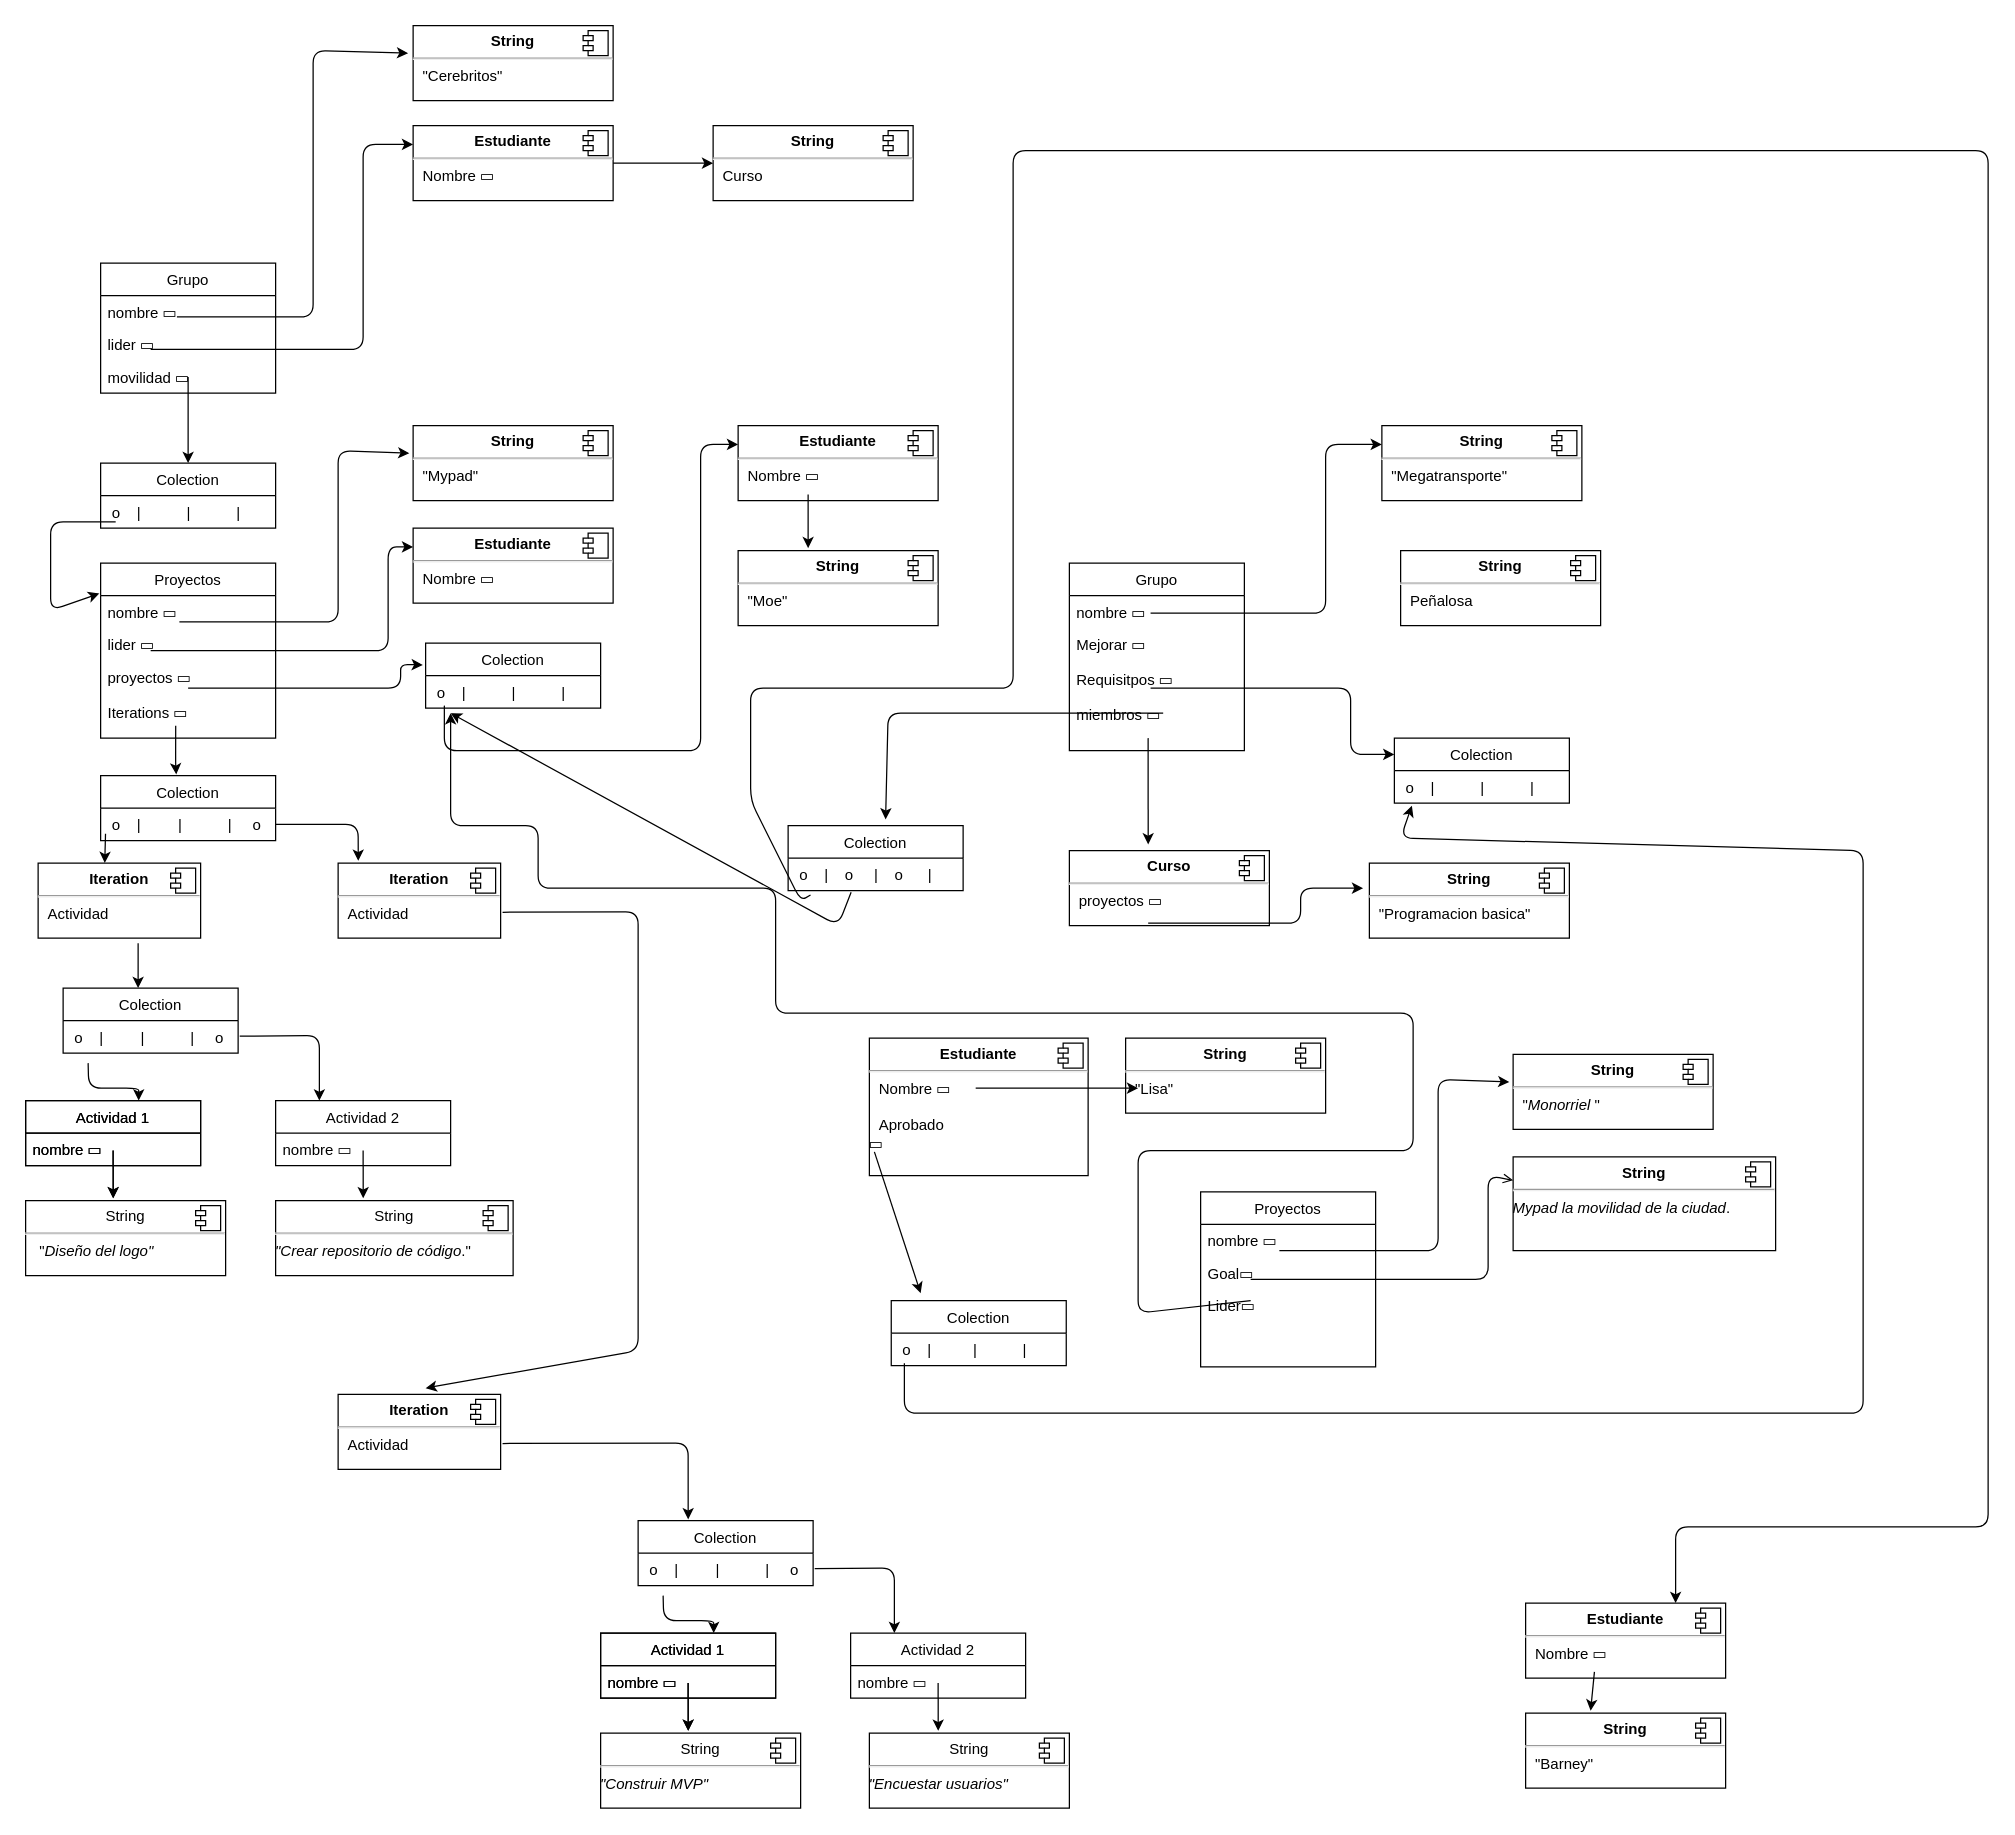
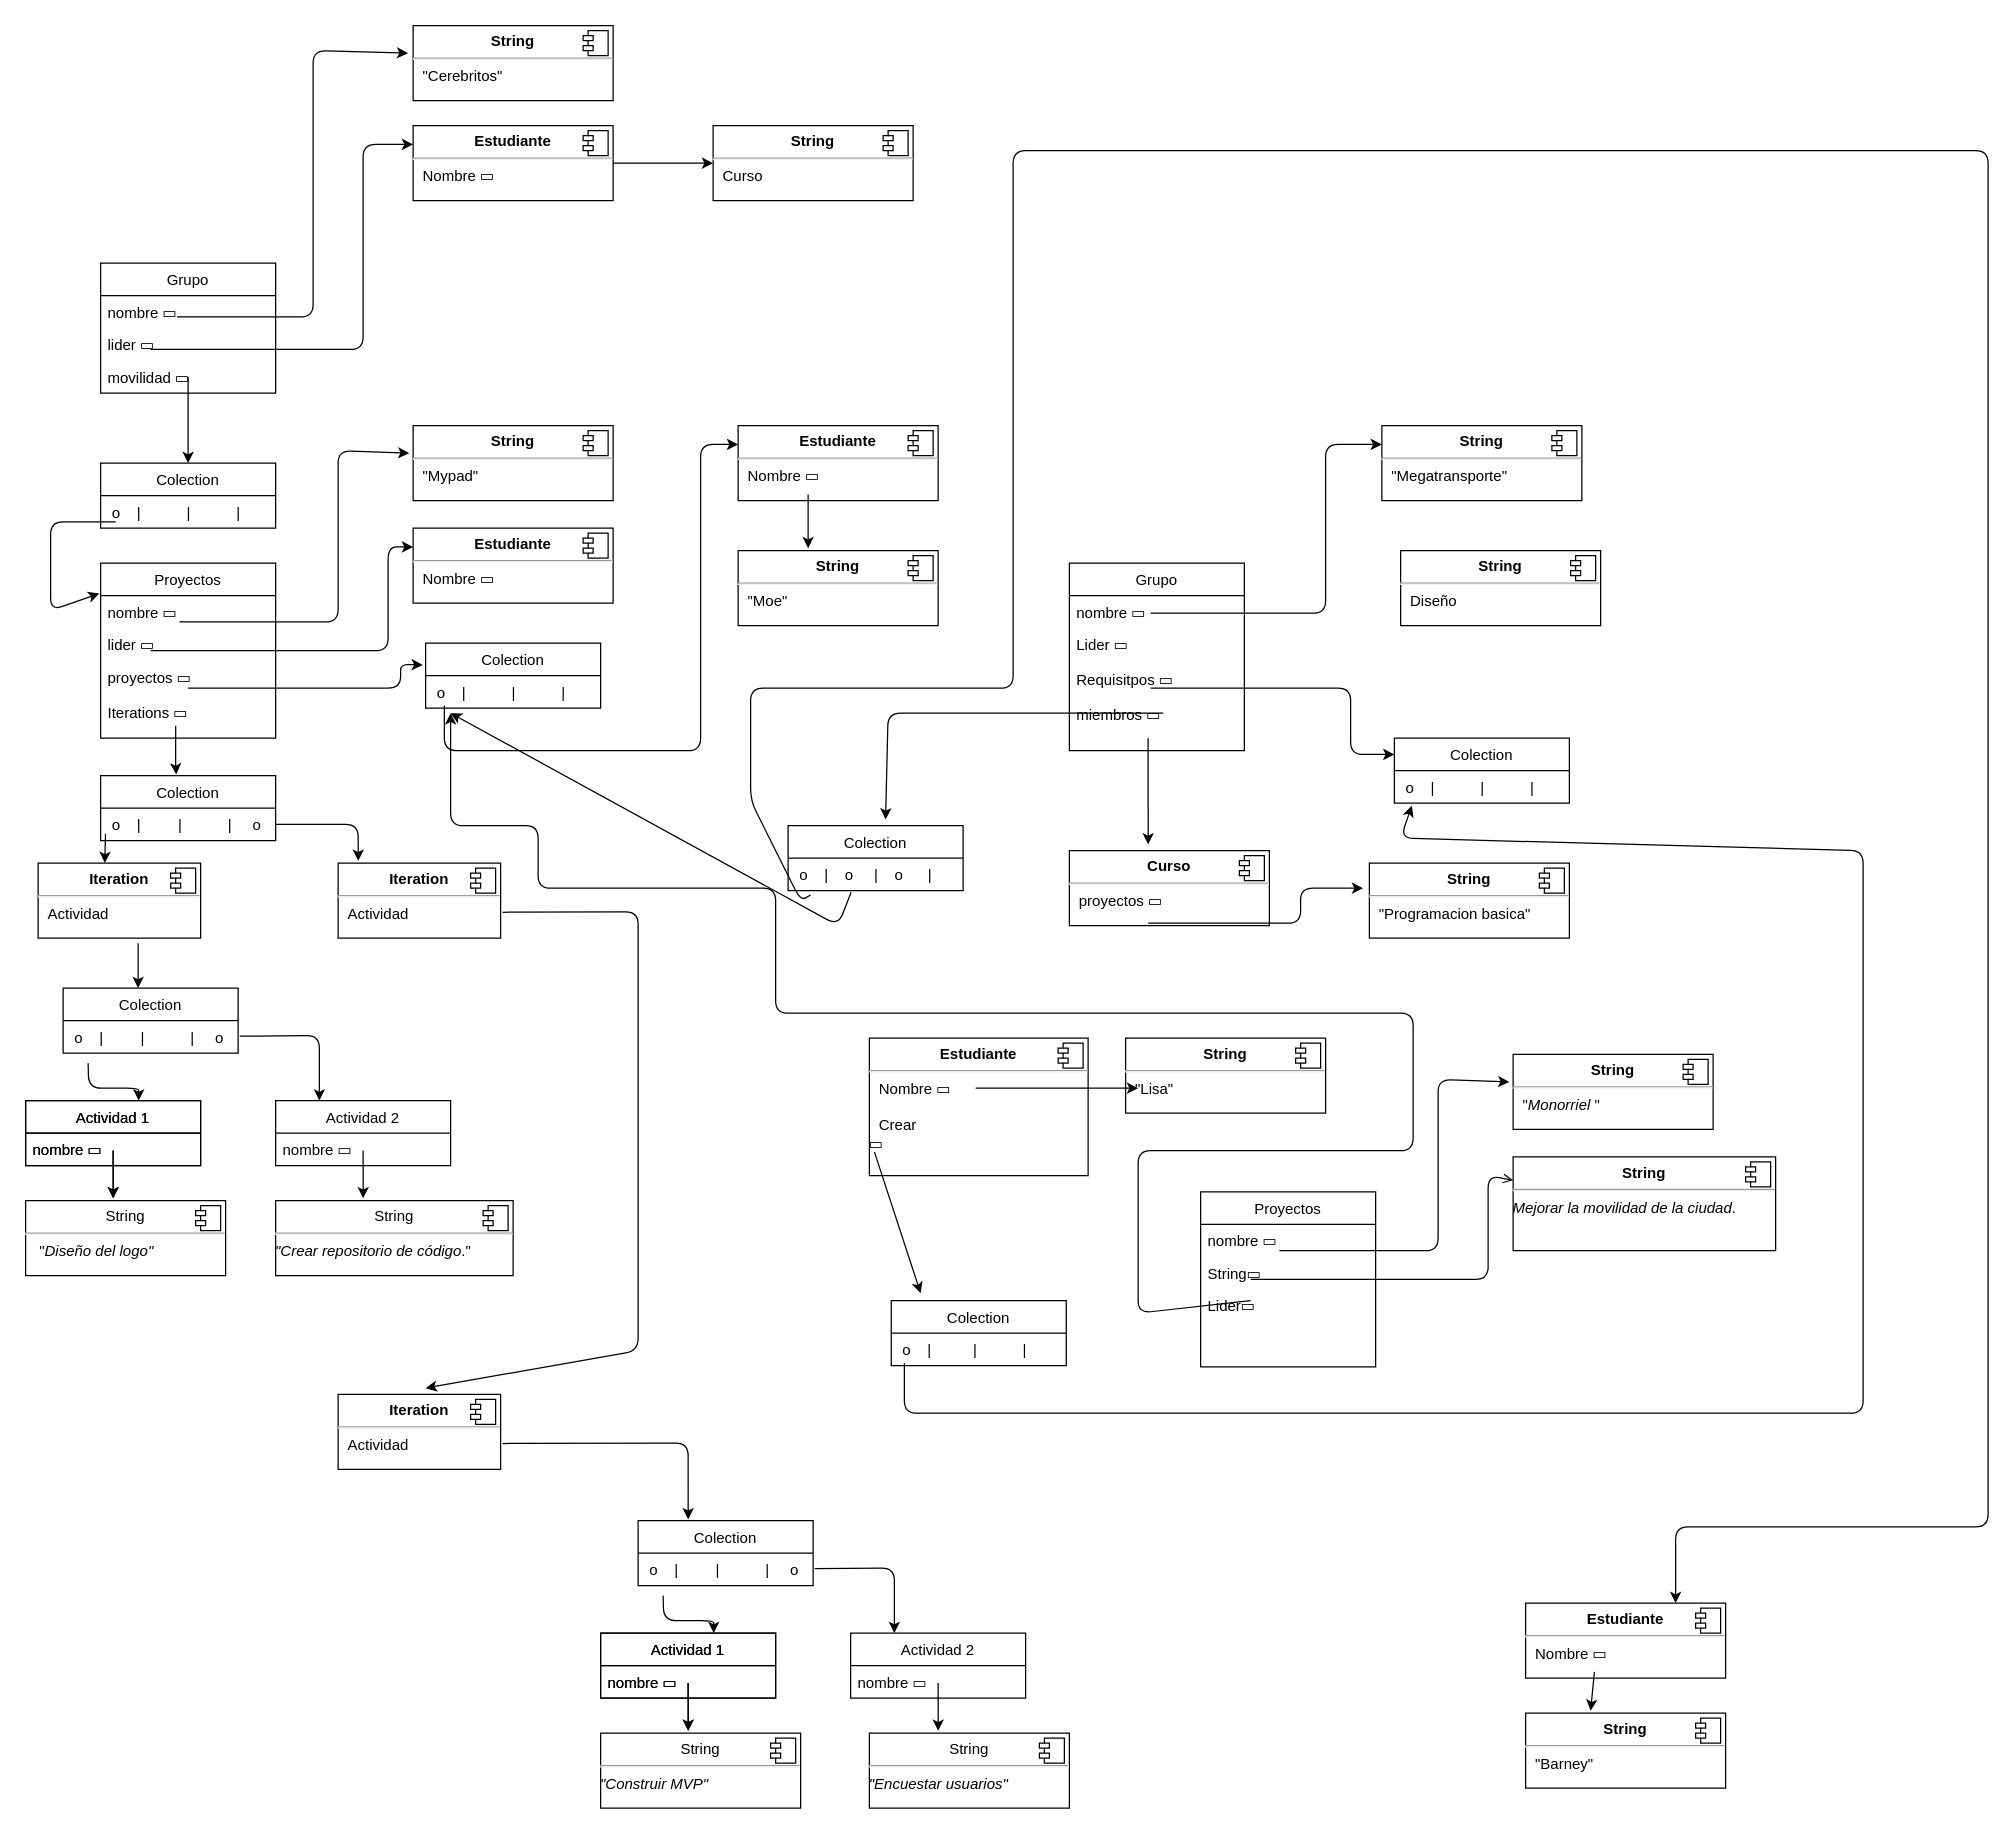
(1432, 551) -> (1424, 551)
(1112, 645) -> (1102, 645)
(909, 1038) -> (909, 1038)
(1624, 1157) -> (1633, 1157)
(1227, 1274) -> (1235, 1274)
